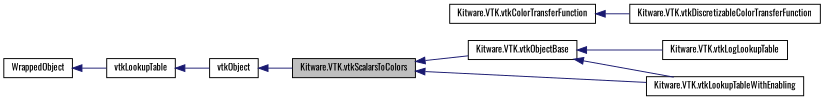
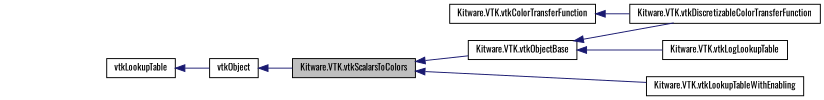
(38, 68) -> none
(629, 69) -> (629, 31)
